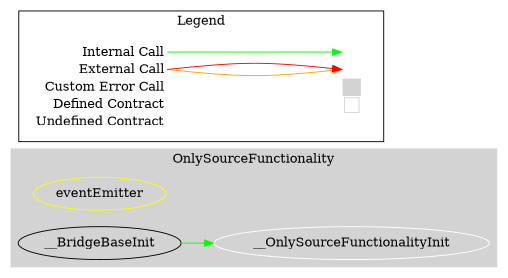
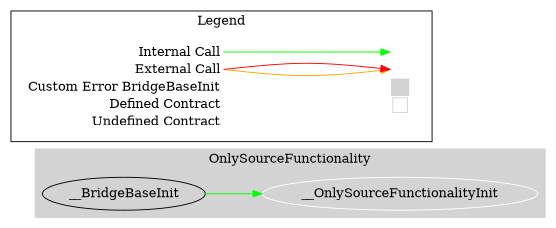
(105, 87) -> (124, 87)
(100, 194) -> none
